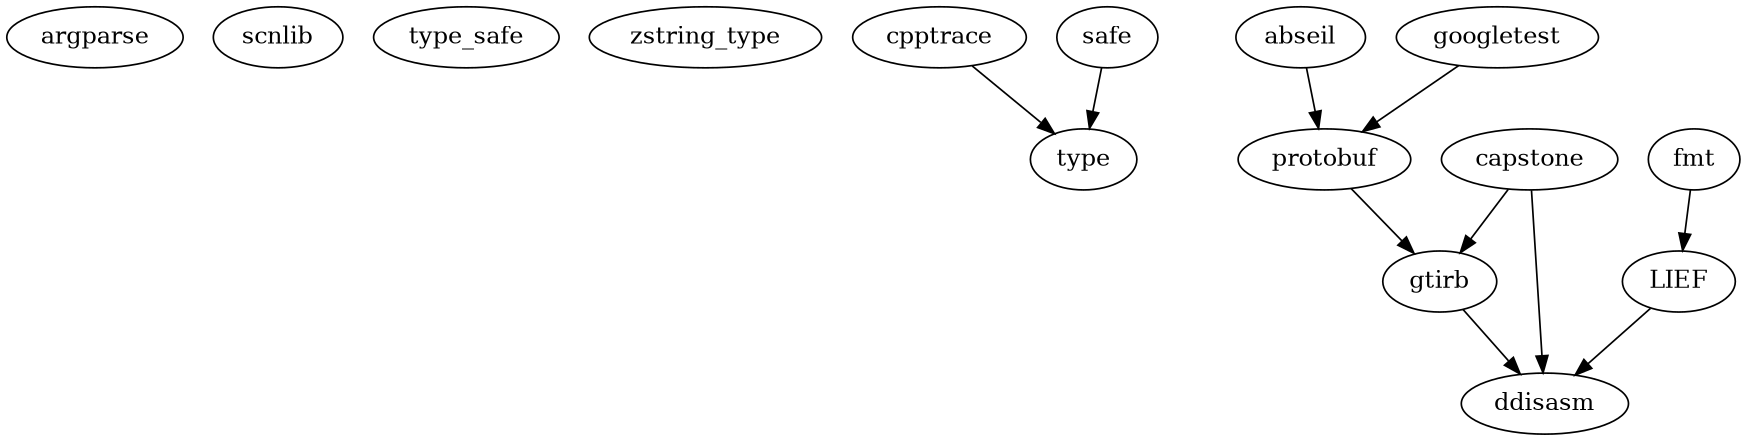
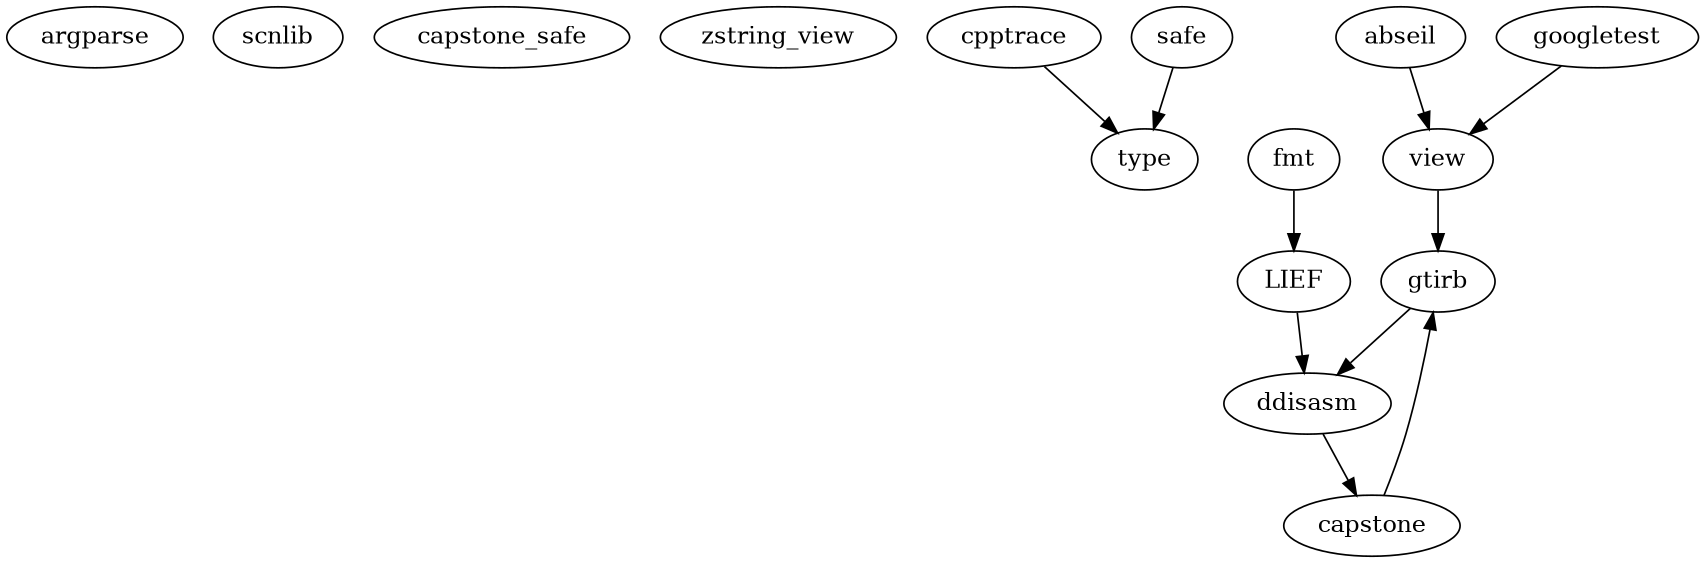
(466, 37) -> (502, 37)
(705, 37) -> (778, 37)
(1324, 159) -> (1438, 159)
(1537, 273) -> (1336, 457)
